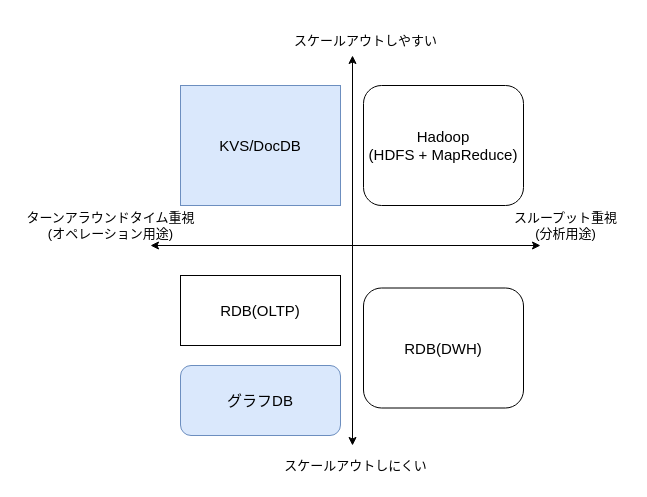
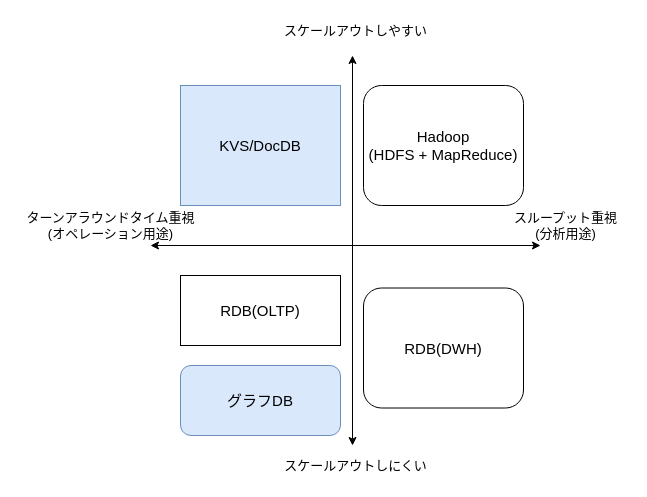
(366, 41) -> (356, 31)
